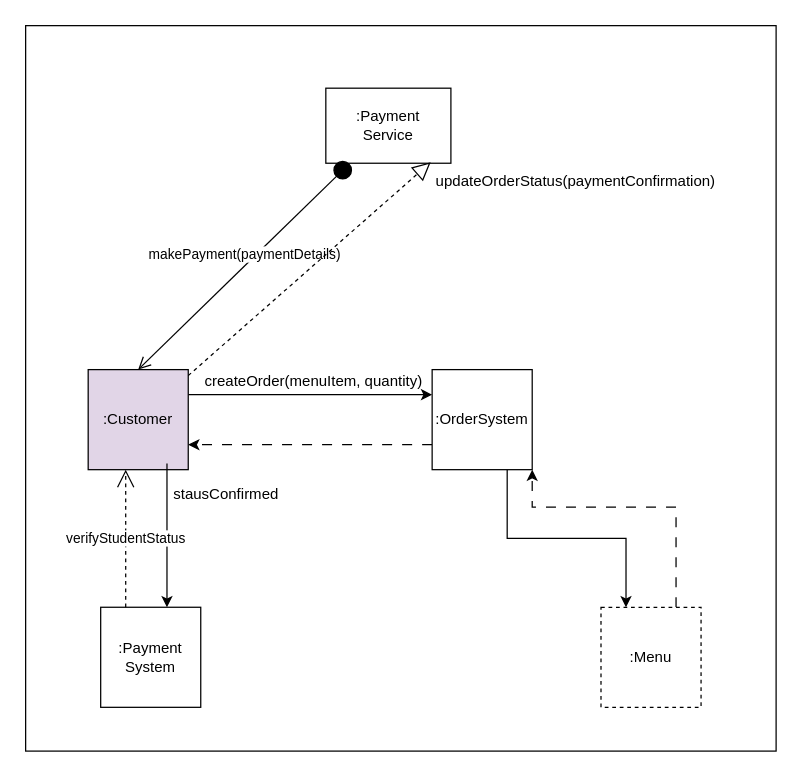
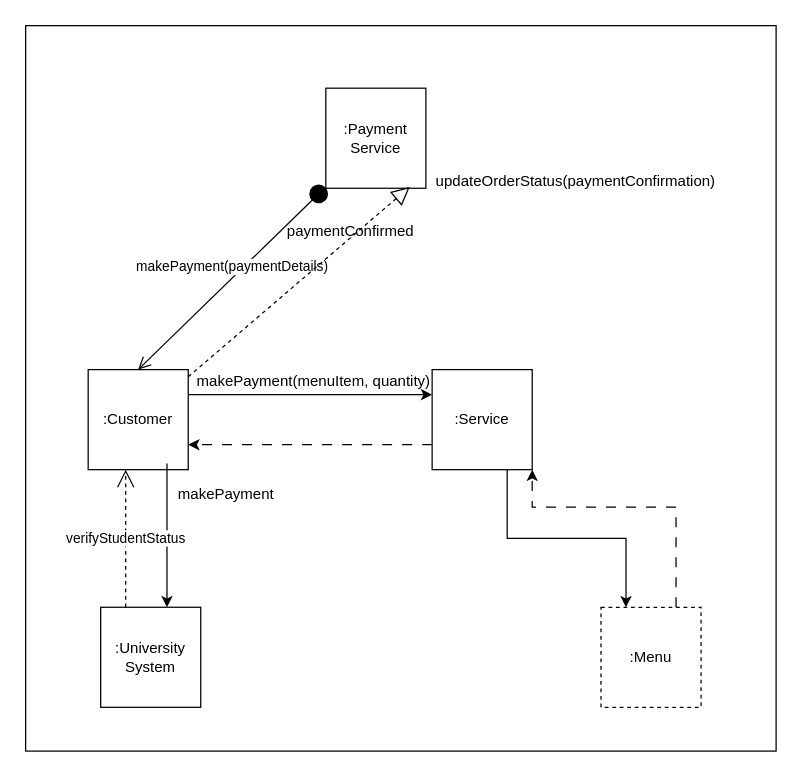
(388, 126) -> (376, 138)
none -> (351, 232)
(314, 382) -> (314, 382)
(138, 419) -> (138, 419)
(482, 419) -> (482, 419)
(226, 494) -> (226, 494)
(151, 657) -> (151, 657)
